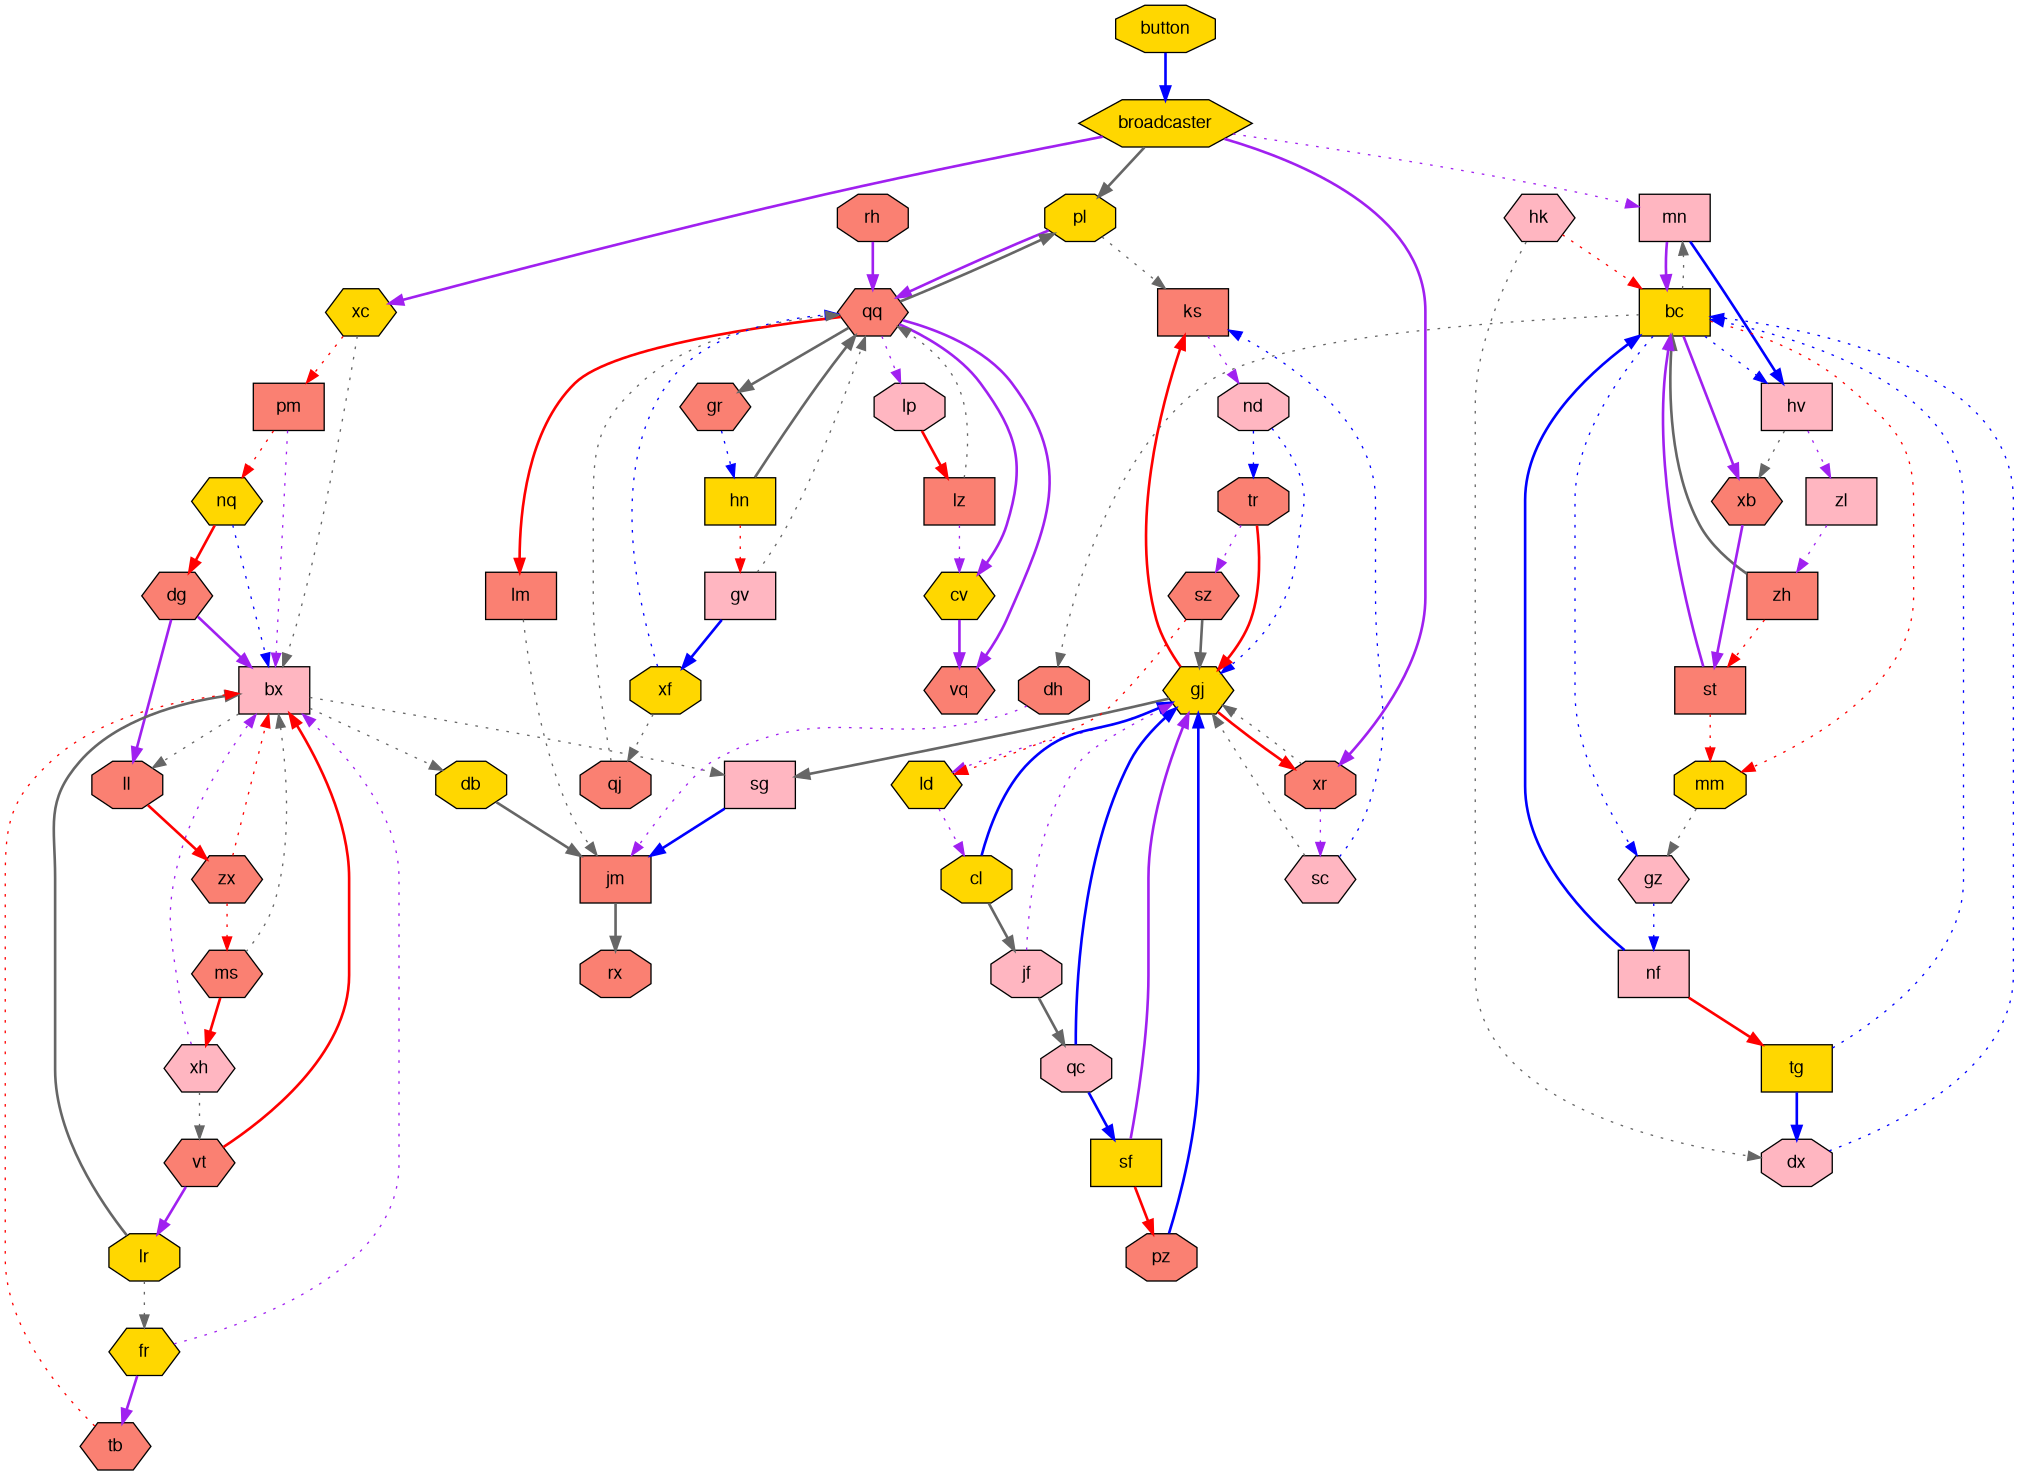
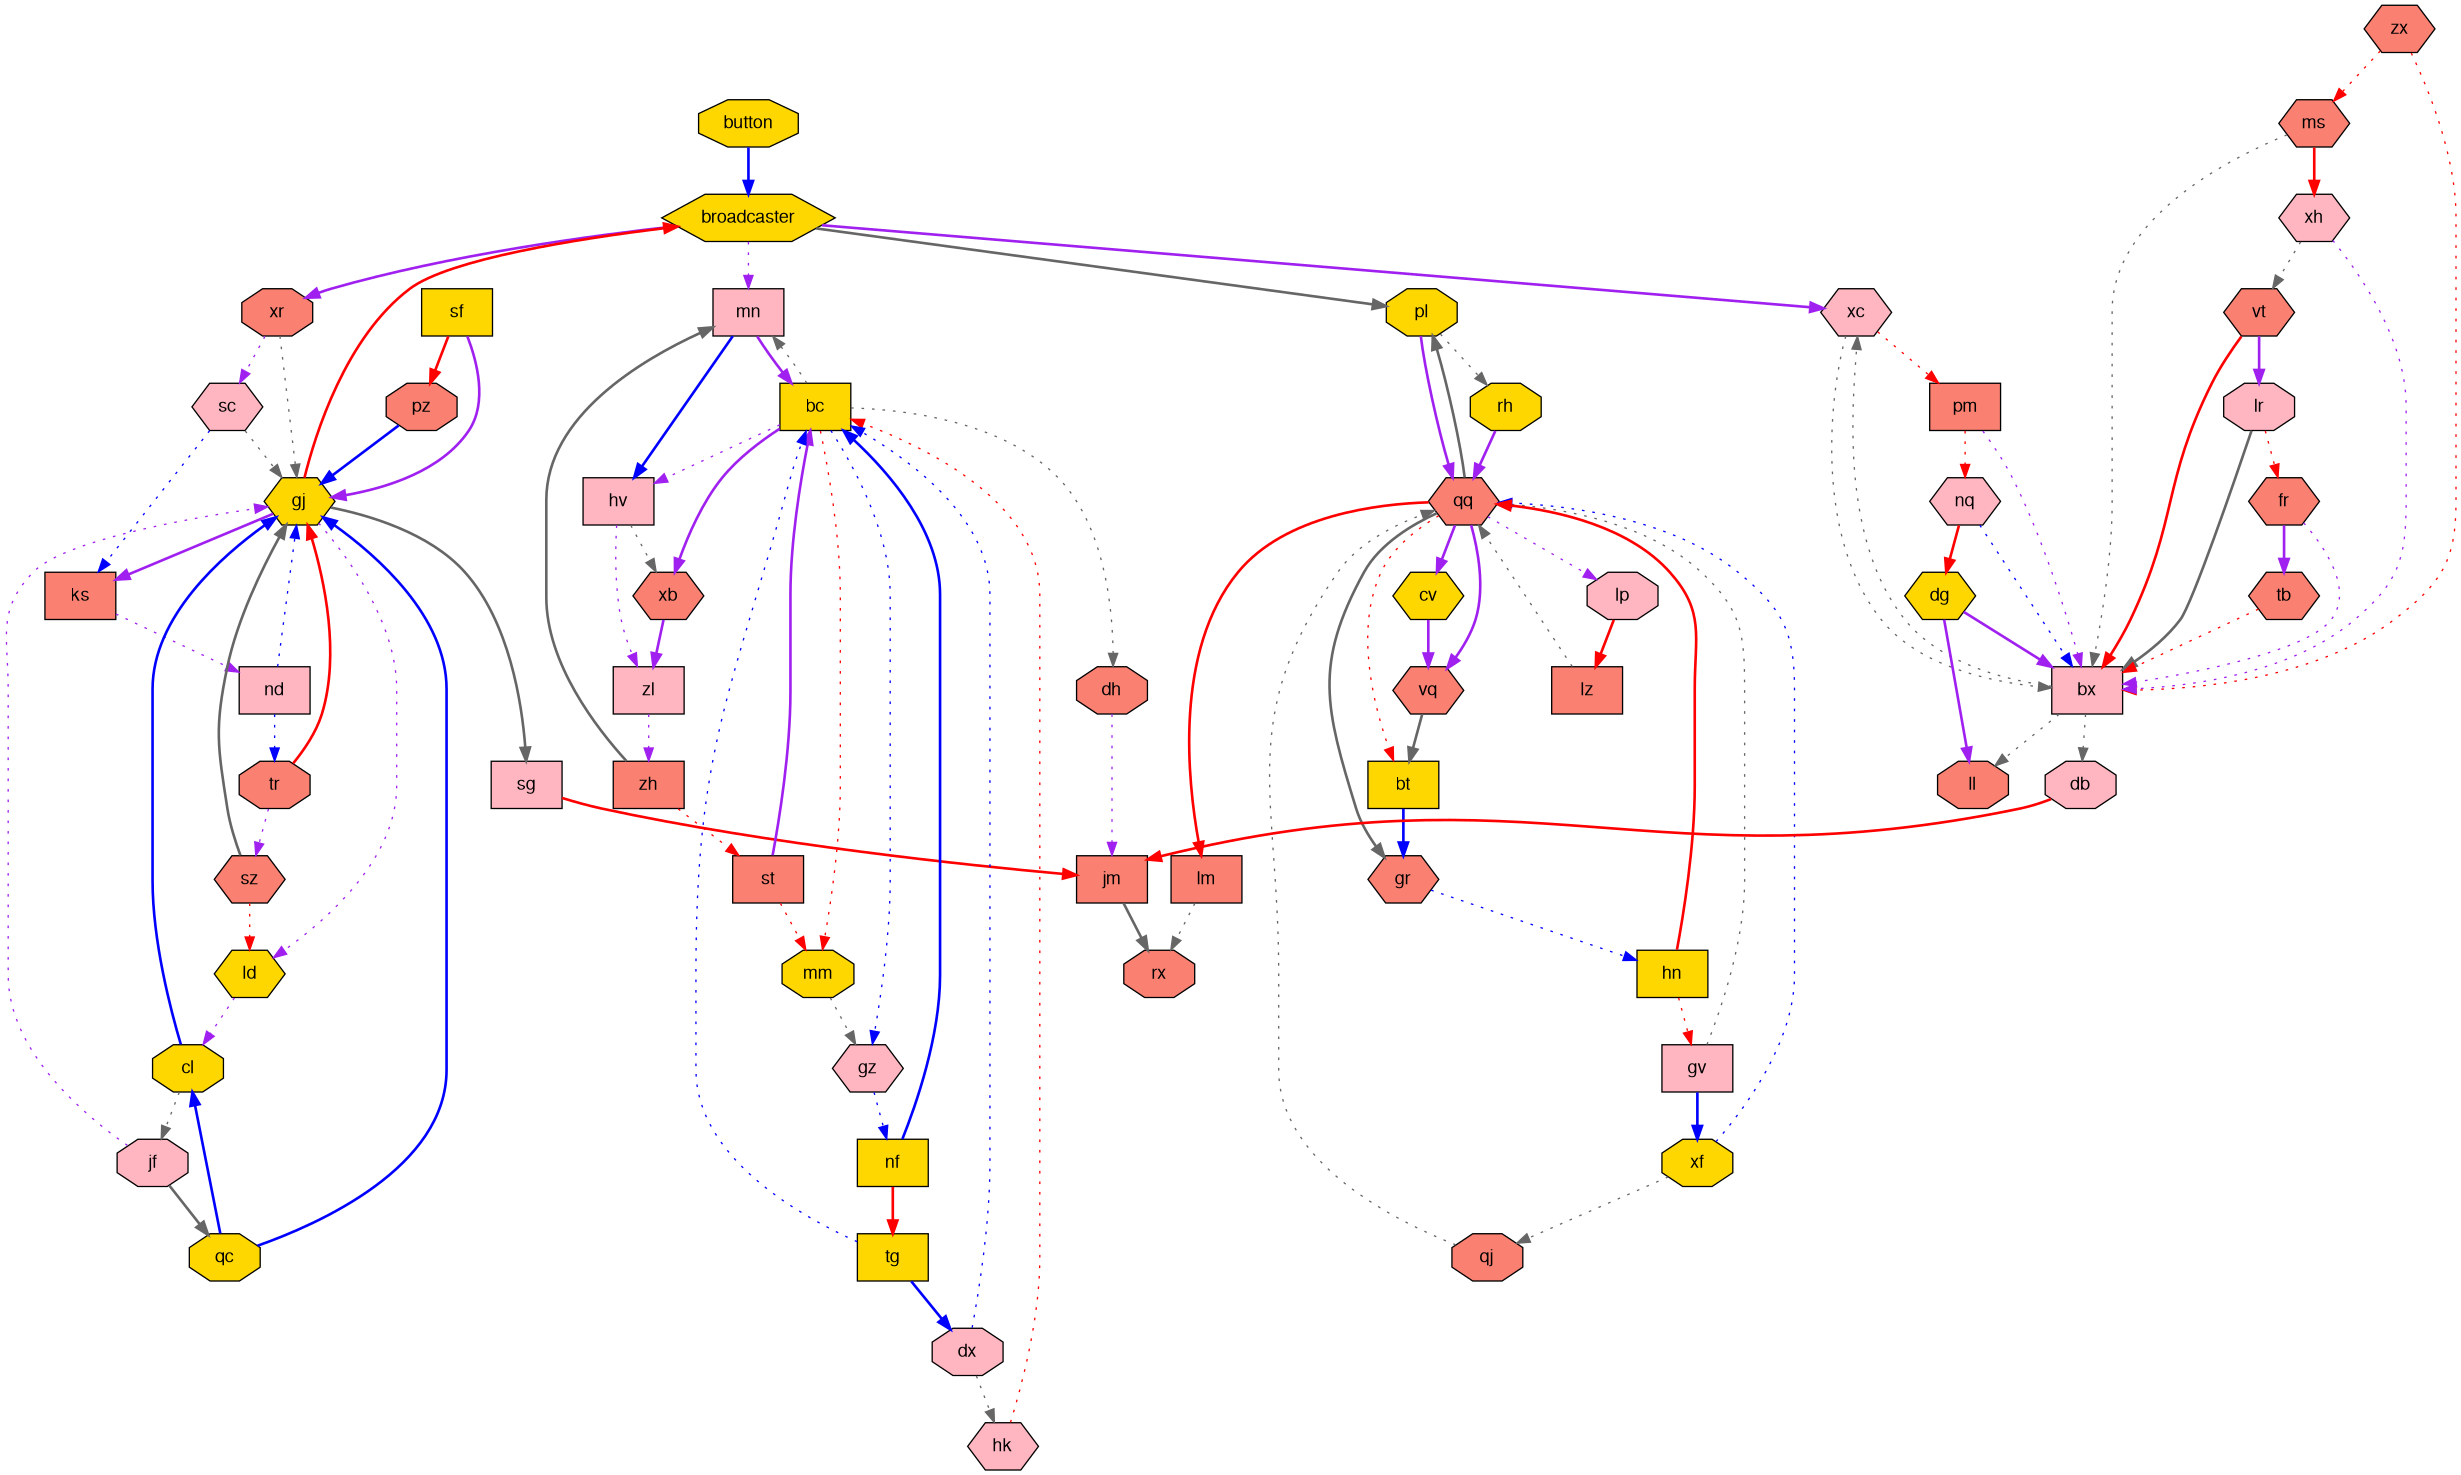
(873, 218) -> (1506, 407)
(1128, 258) -> (1459, 355)
(361, 312) -> (1856, 312)
(1731, 356) -> (723, 451)
(1253, 407) -> (275, 690)
(799, 411) -> (1695, 670)
(1680, 473) -> (546, 522)
(227, 501) -> (1965, 501)
(1147, 509) -> (201, 544)
(959, 542) -> none
(1730, 589) -> (660, 637)
(177, 596) -> (1940, 596)
(541, 724) -> (1186, 921)
(511, 732) -> (1877, 569)
(1250, 737) -> (429, 278)
(1475, 781) -> (983, 1393)
(471, 785) -> (2081, 785)
none -> (1403, 785)
(533, 825) -> (1606, 828)
(172, 828) -> none
(694, 828) -> (811, 845)
(998, 921) -> (173, 1110)
(1654, 974) -> (893, 1163)
(1076, 1068) -> (225, 1257)
(1098, 1110) -> (208, 1169)
(144, 1257) -> (2259, 407)
(144, 1298) -> (2270, 448)
(144, 1352) -> (2284, 501)
